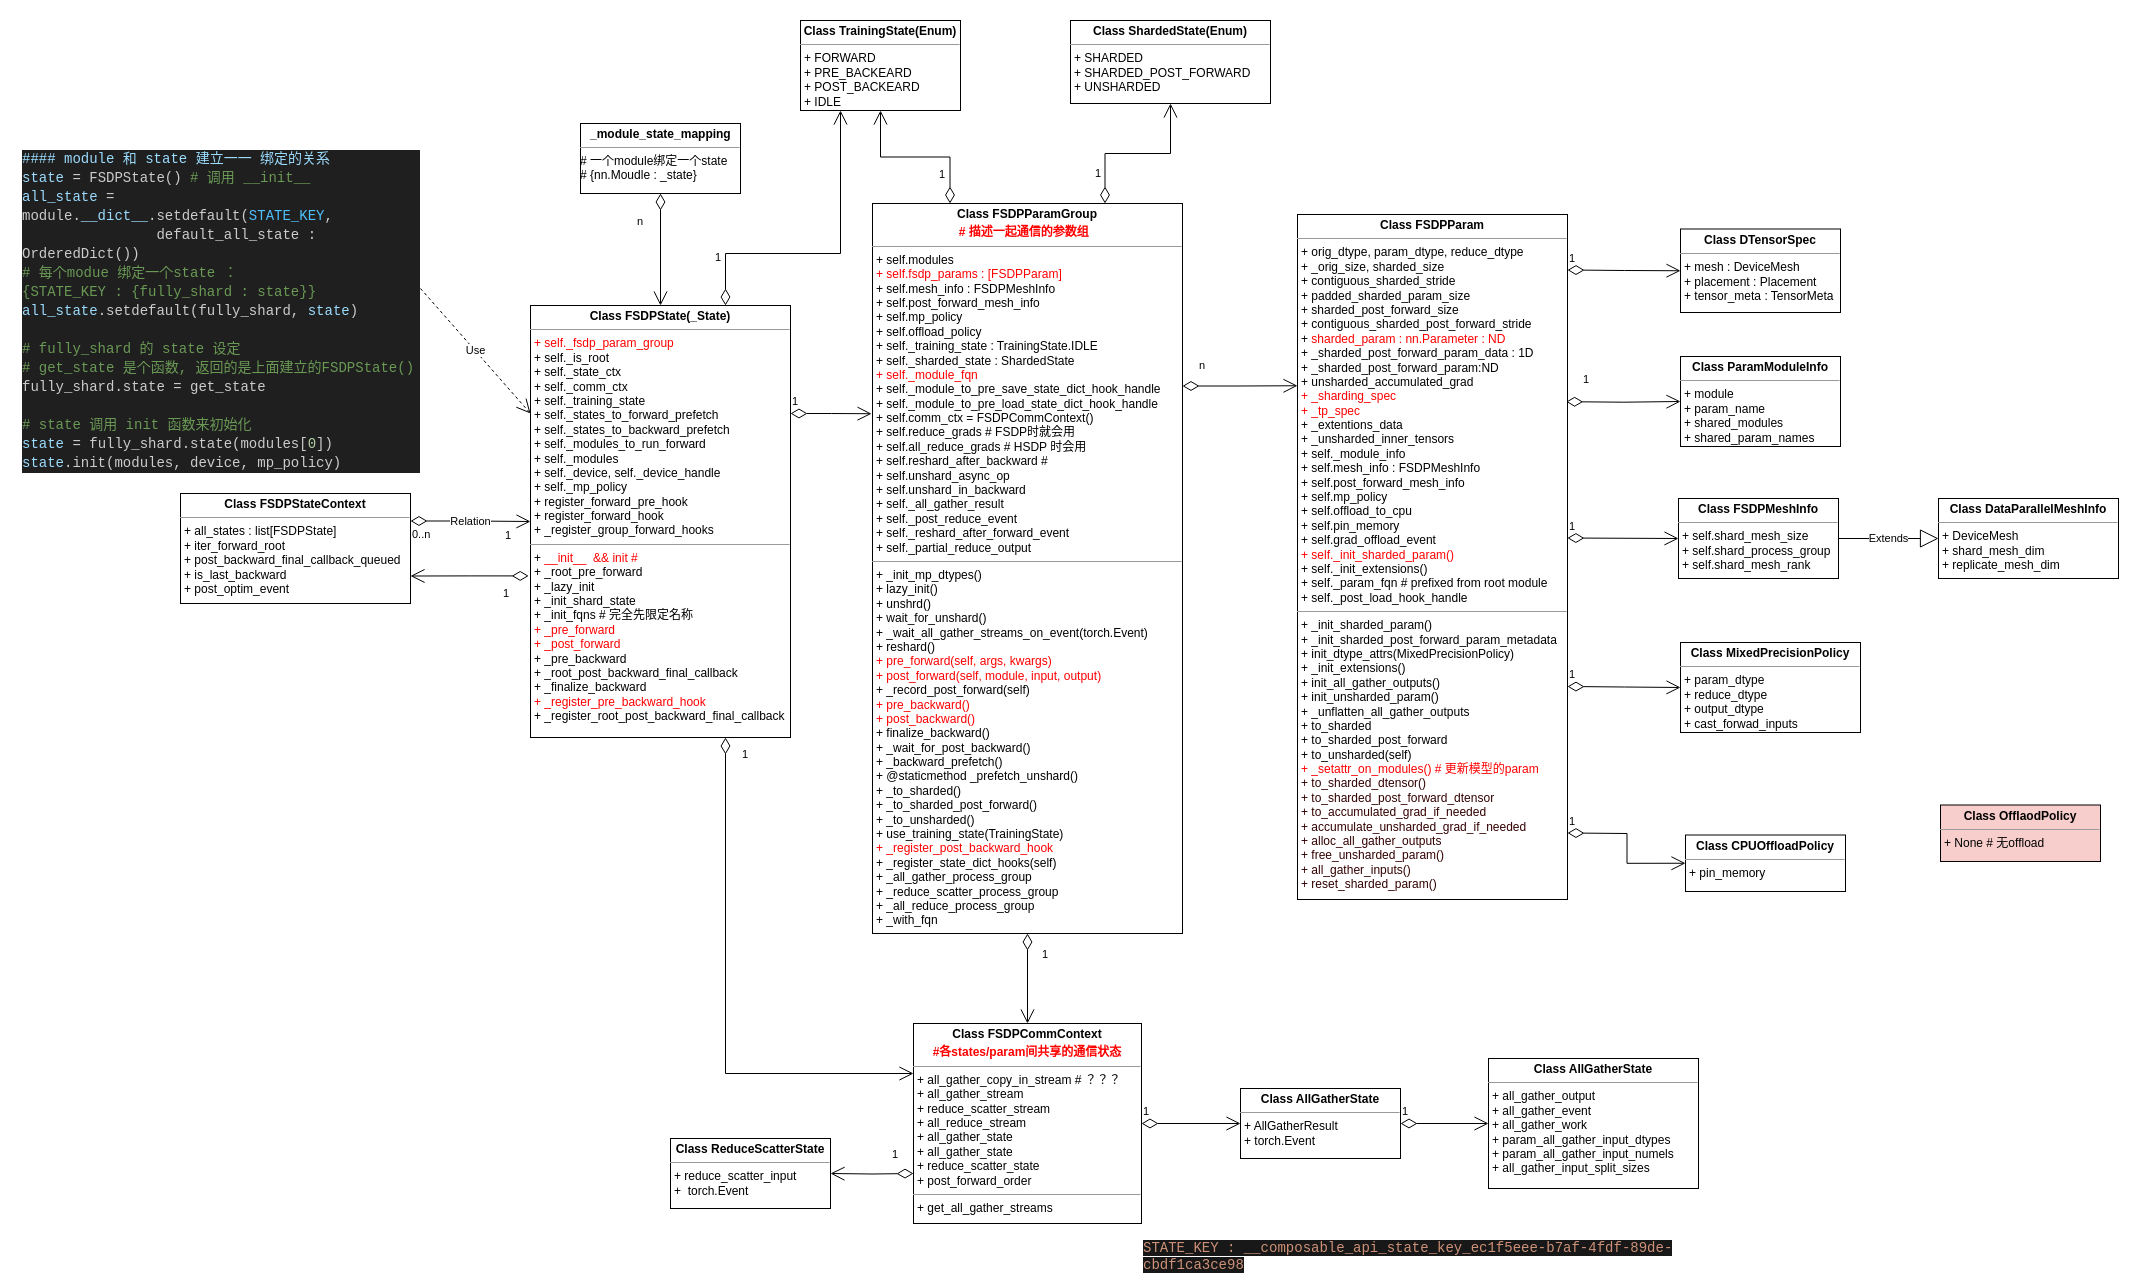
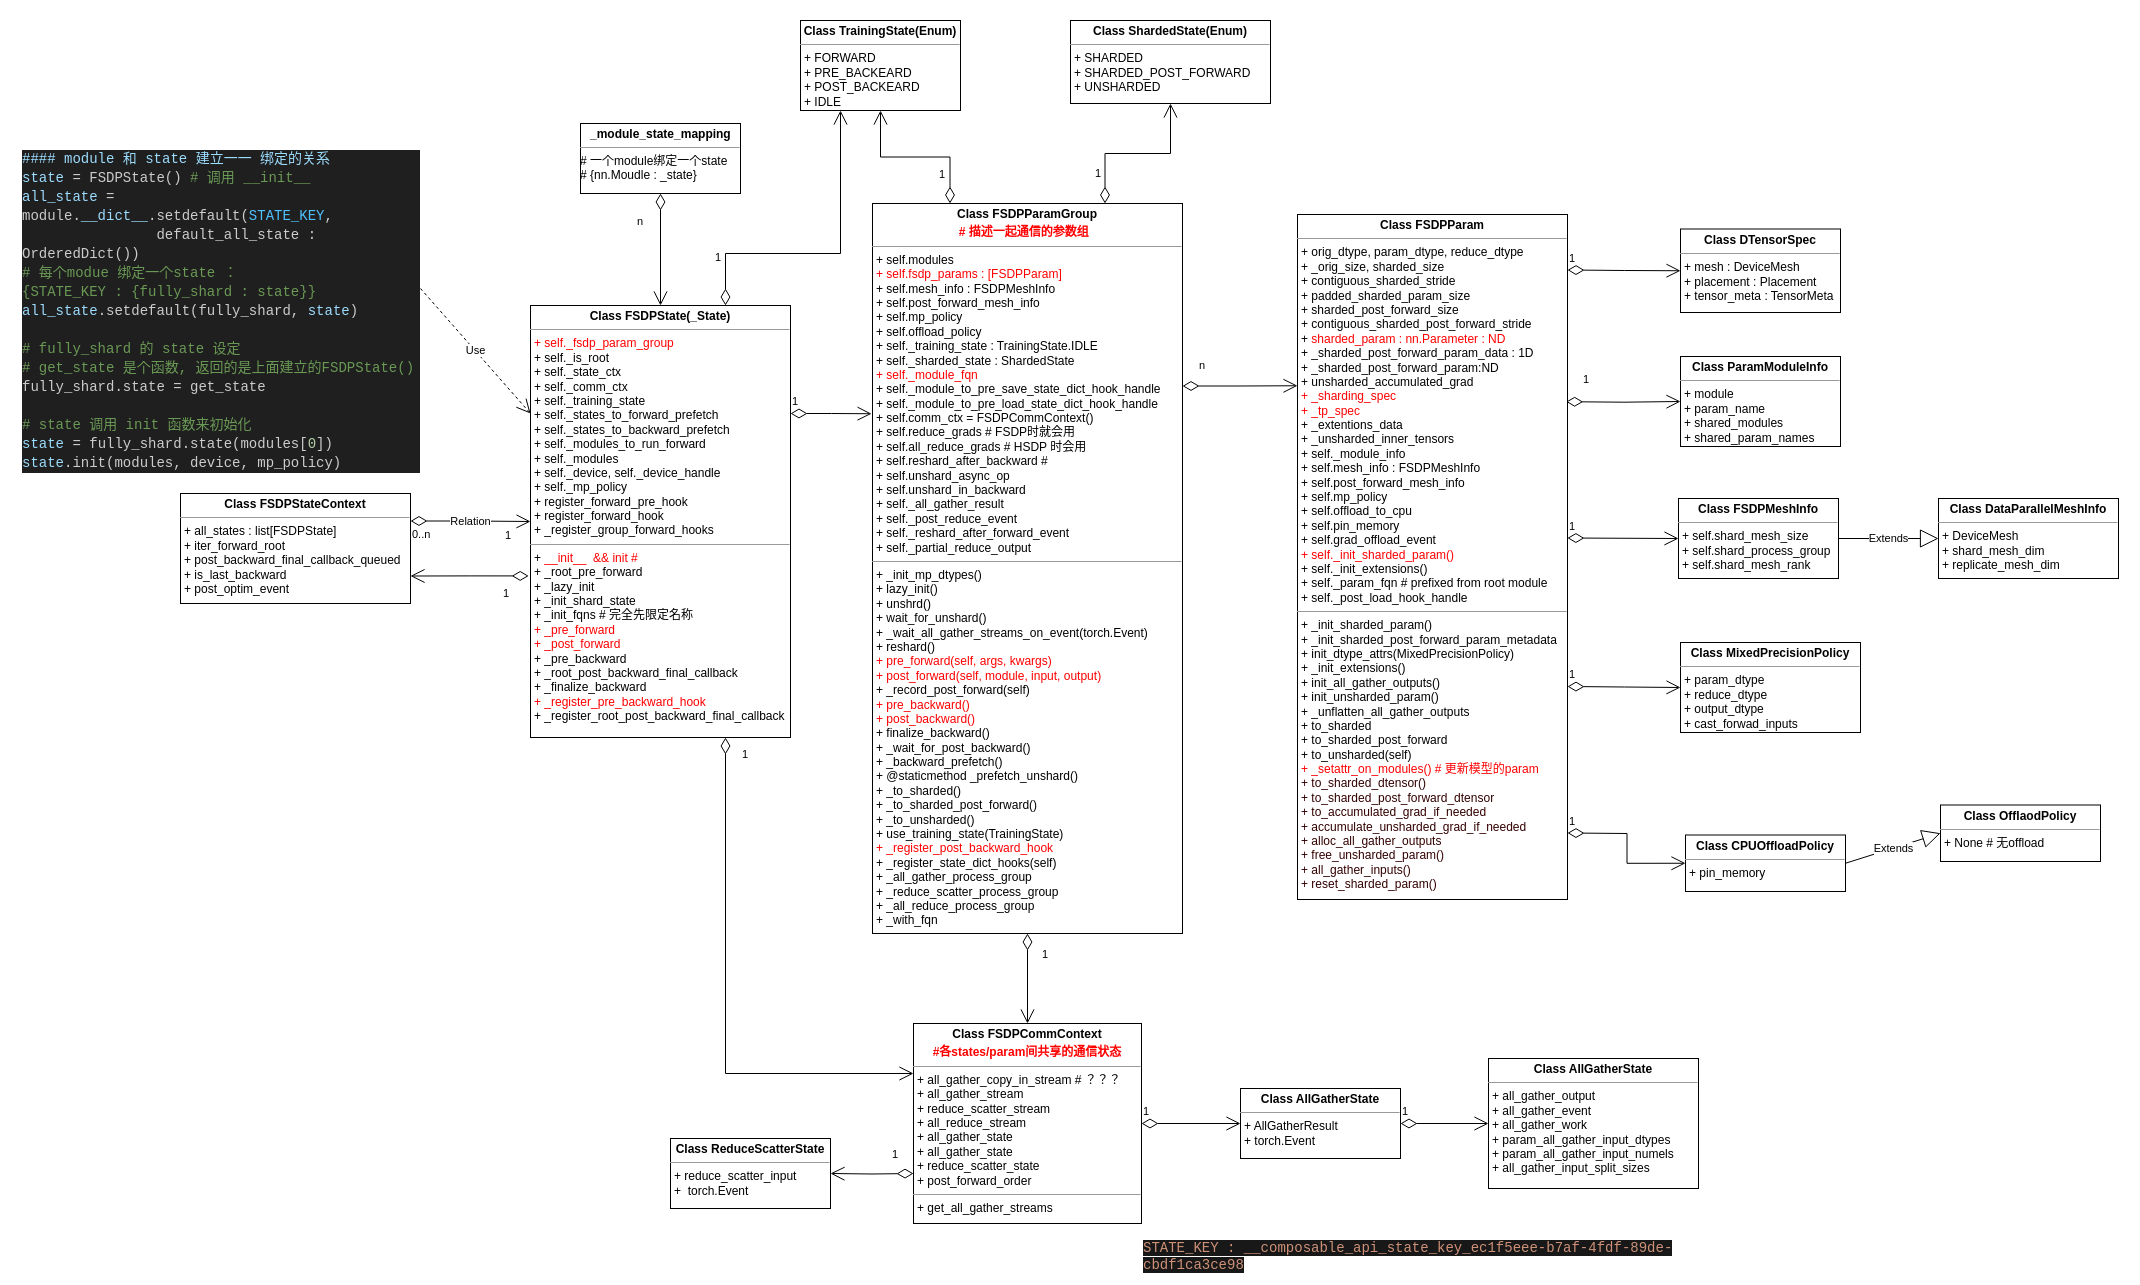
(2021, 833) -> (2021, 833)
none -> (1884, 851)
